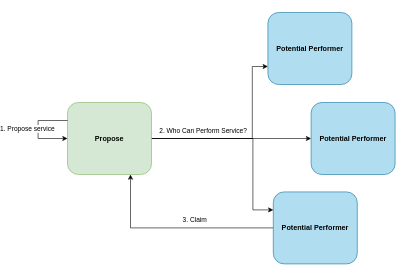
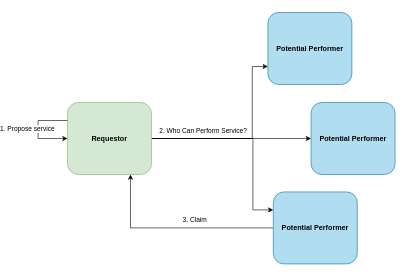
(110, 138) -> (110, 138)
